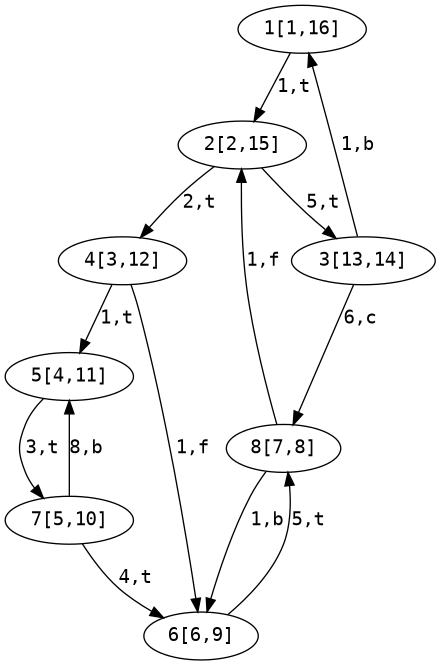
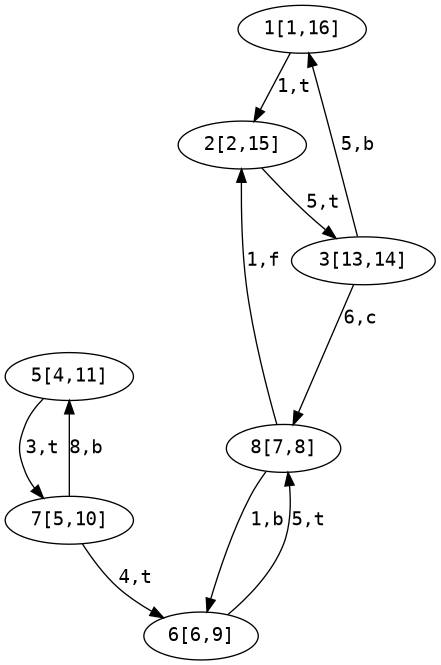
(357, 145) -> (357, 145)
(123, 261) -> none
